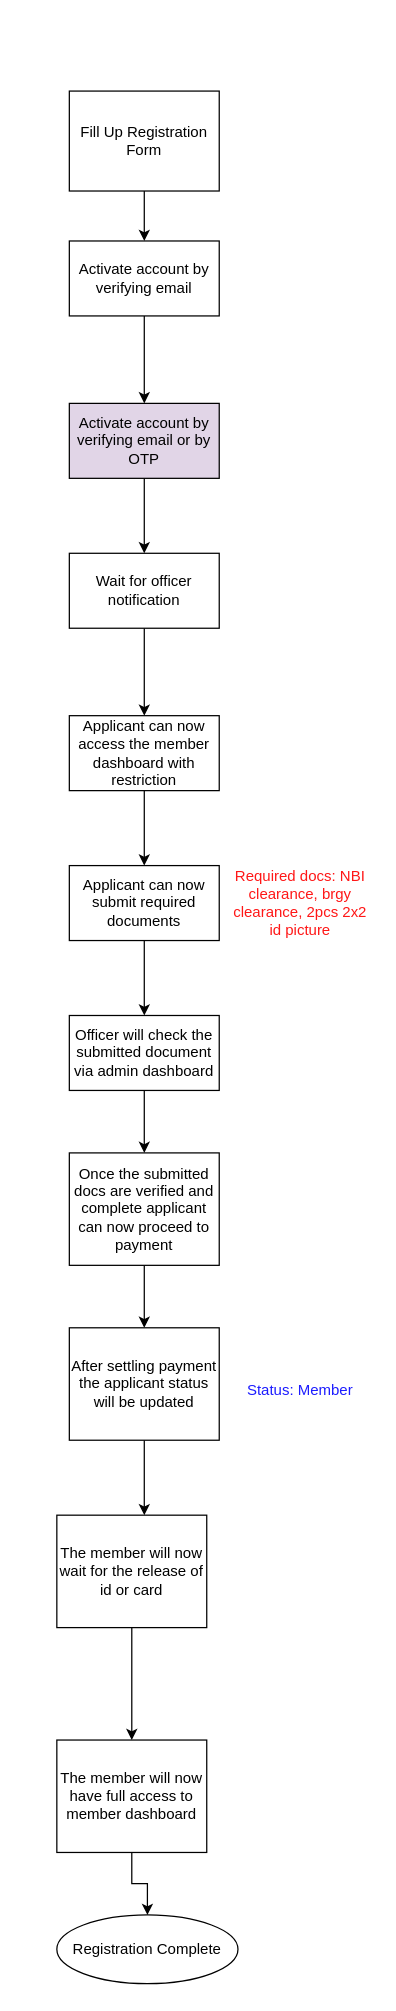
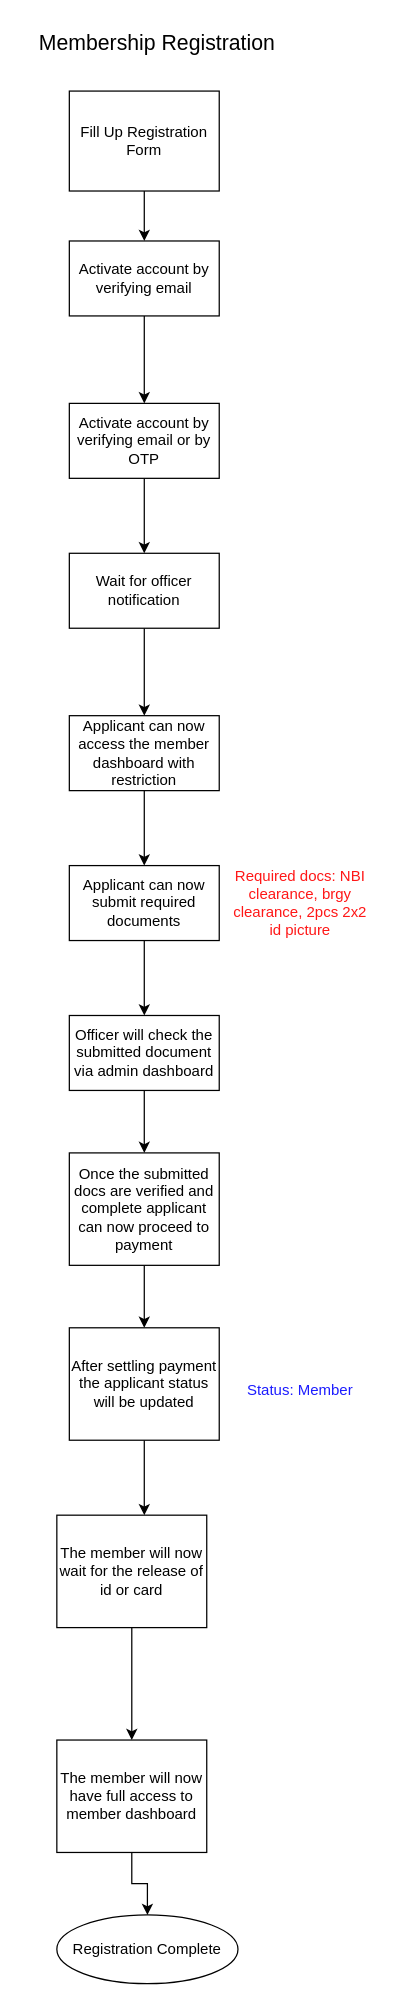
none -> (157, 44)
(144, 441) -> (144, 441)
